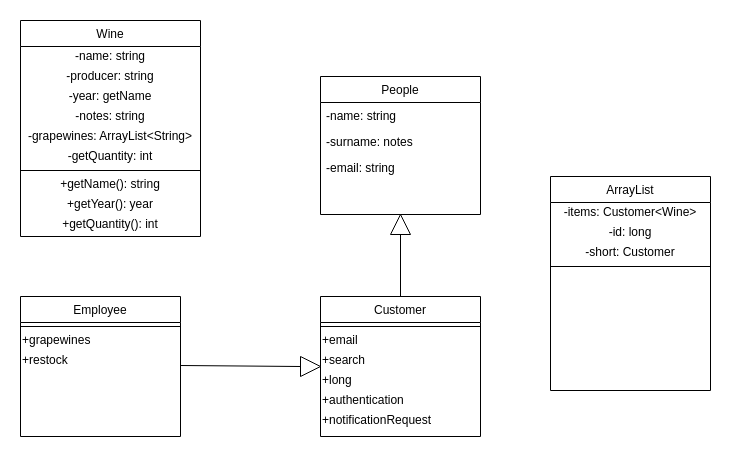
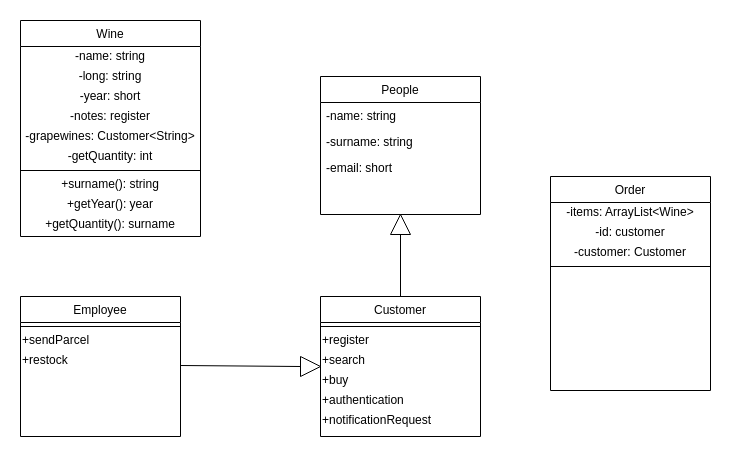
(111, 77) -> (111, 77)
(111, 97) -> (111, 97)
(111, 117) -> (111, 117)
(111, 137) -> (111, 137)
(373, 142) -> (375, 142)
(365, 168) -> (363, 168)
(111, 185) -> (111, 185)
(630, 190) -> (630, 190)
(631, 213) -> (631, 213)
(111, 225) -> (111, 225)
(631, 233) -> (631, 233)
(631, 253) -> (631, 253)
(58, 341) -> (58, 341)
(340, 341) -> (351, 341)
(338, 381) -> (336, 381)
